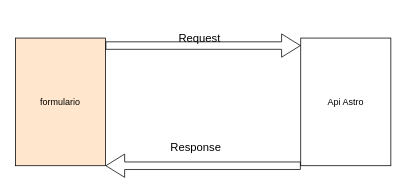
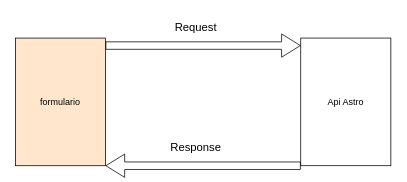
(199, 38) -> (195, 27)
